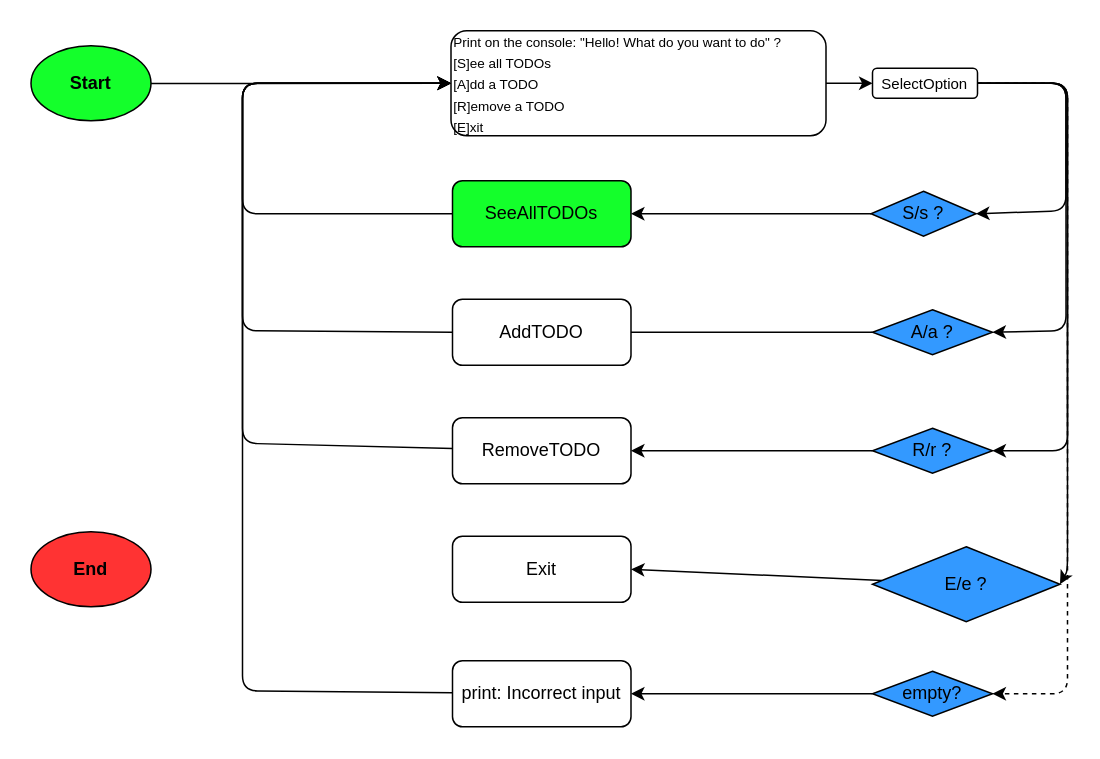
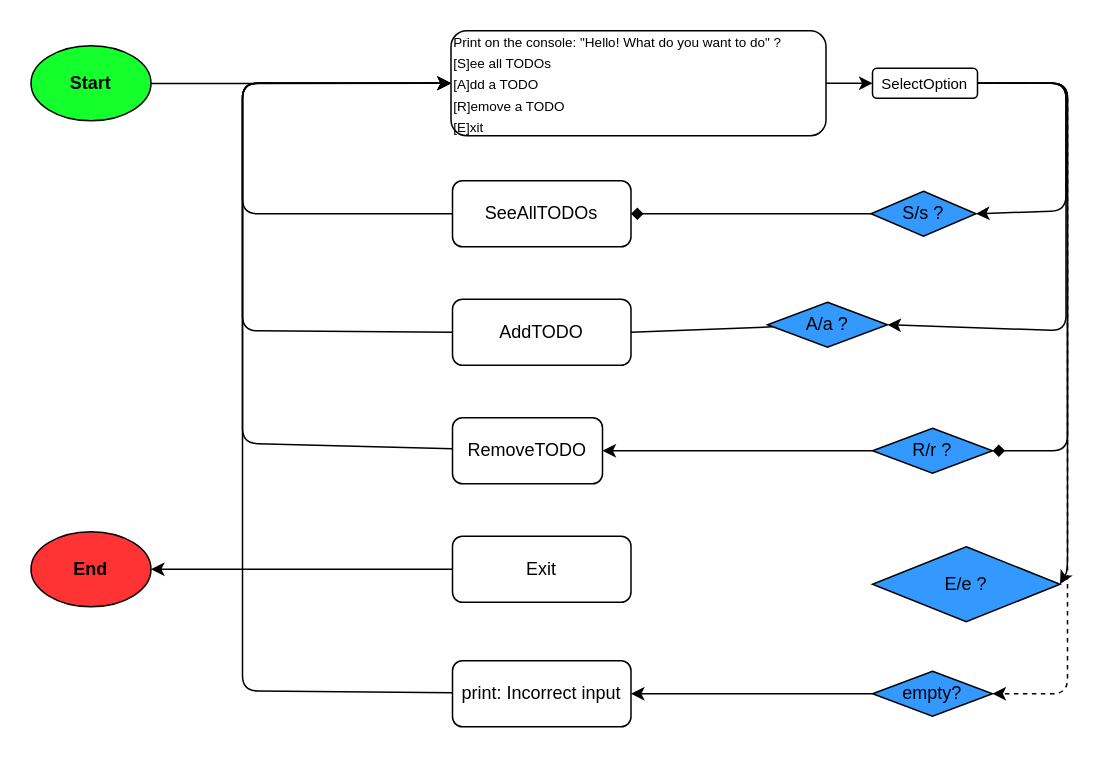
(542, 214) -> (542, 214)
(642, 214) -> (643, 214)
(932, 332) -> (827, 325)
(542, 451) -> (527, 451)
(1004, 451) -> (1005, 451)
none -> (307, 569)
(760, 575) -> none
